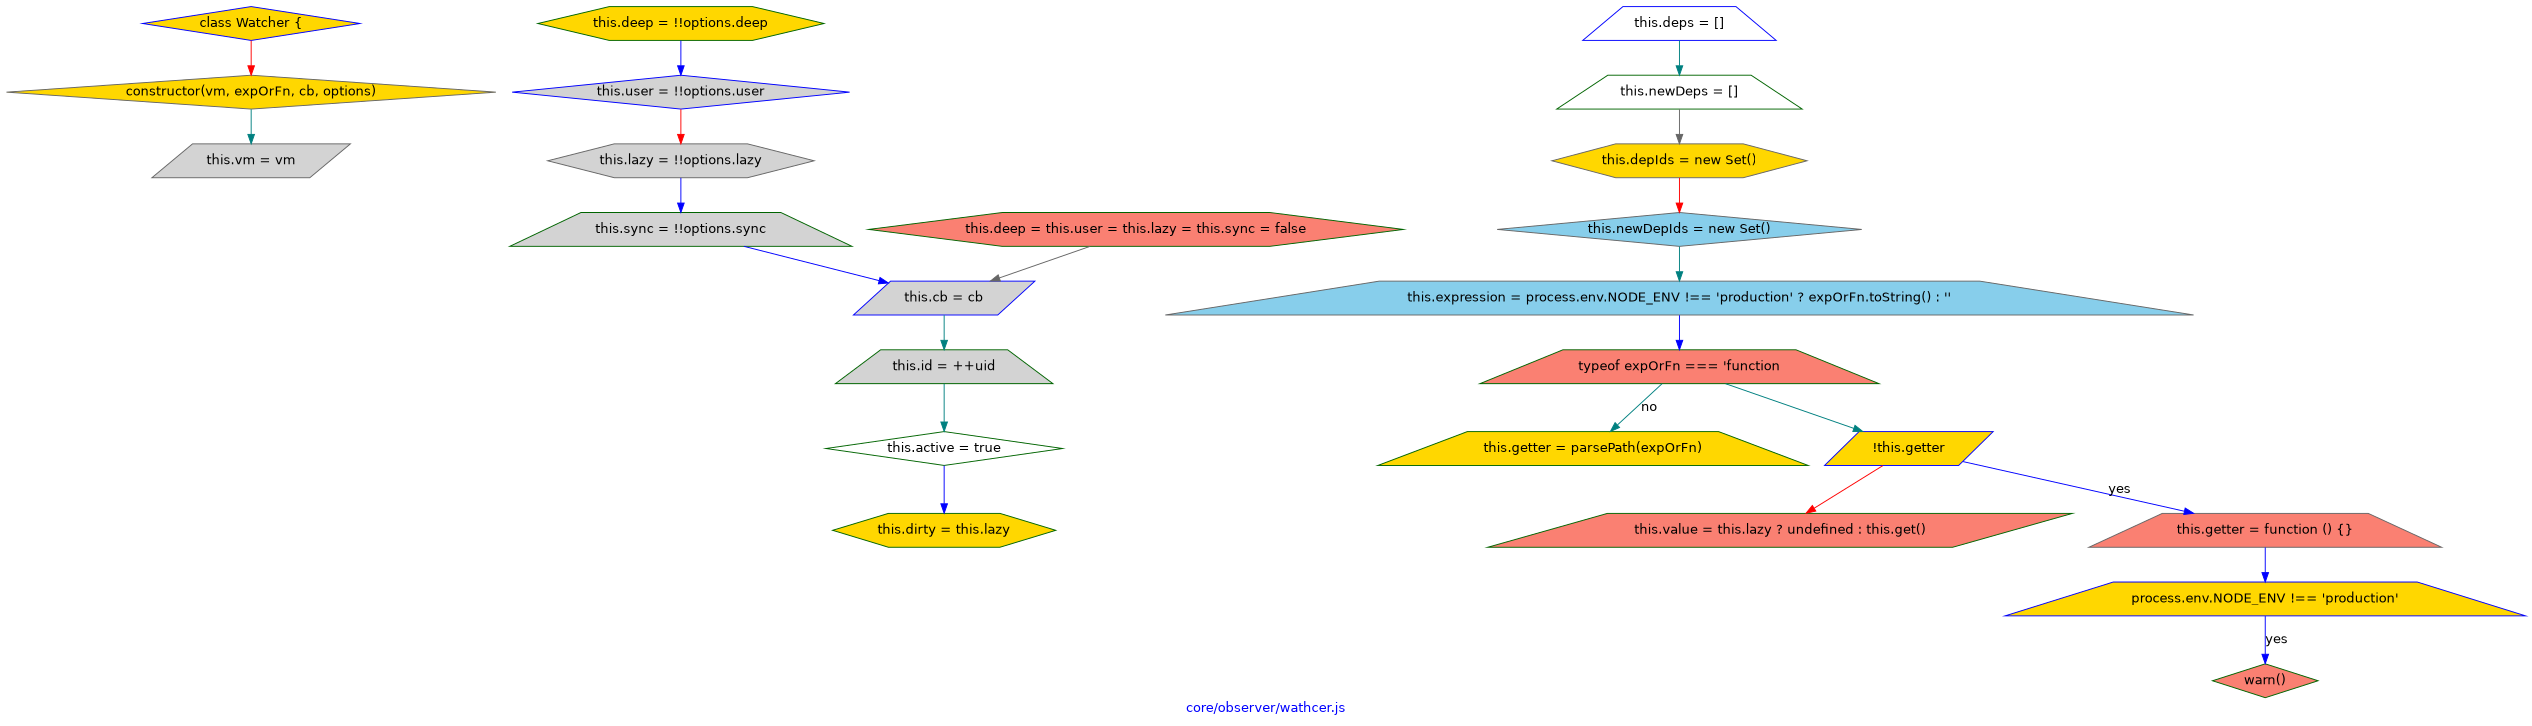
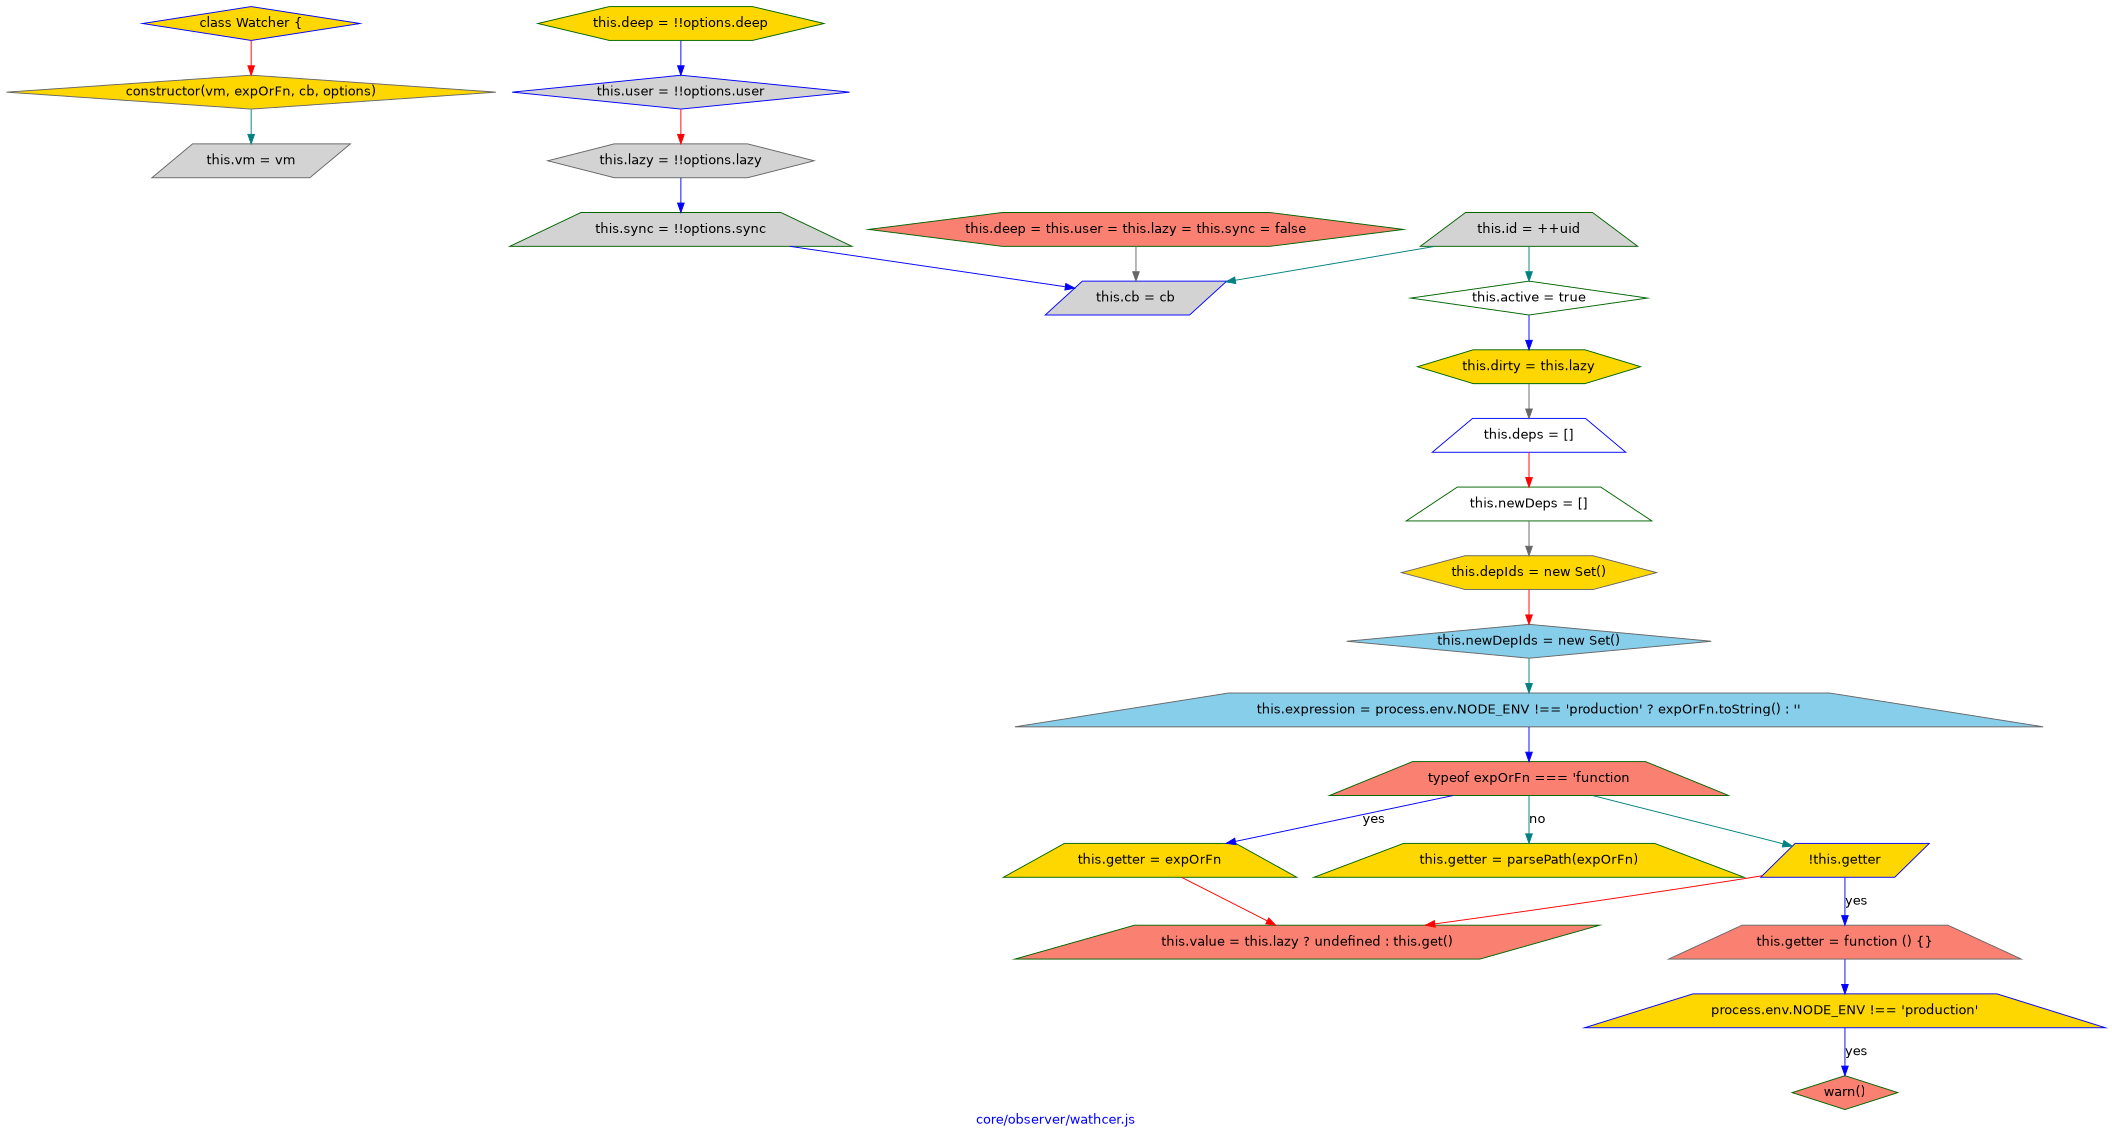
(1679, 53) -> (1529, 465)
(944, 328) -> (1335, 263)
none -> (1529, 396)
none -> (1150, 860)
